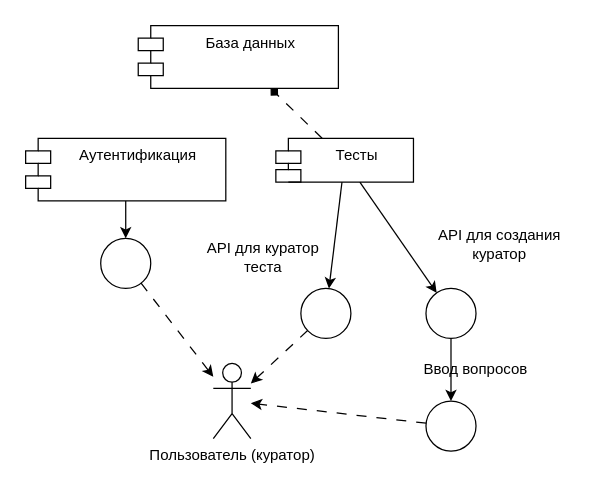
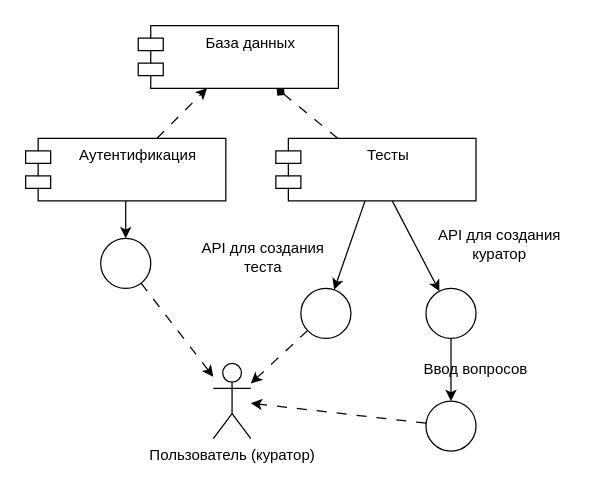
none -> (179, 116)
(344, 160) -> (376, 169)
(263, 257) -> (263, 257)
